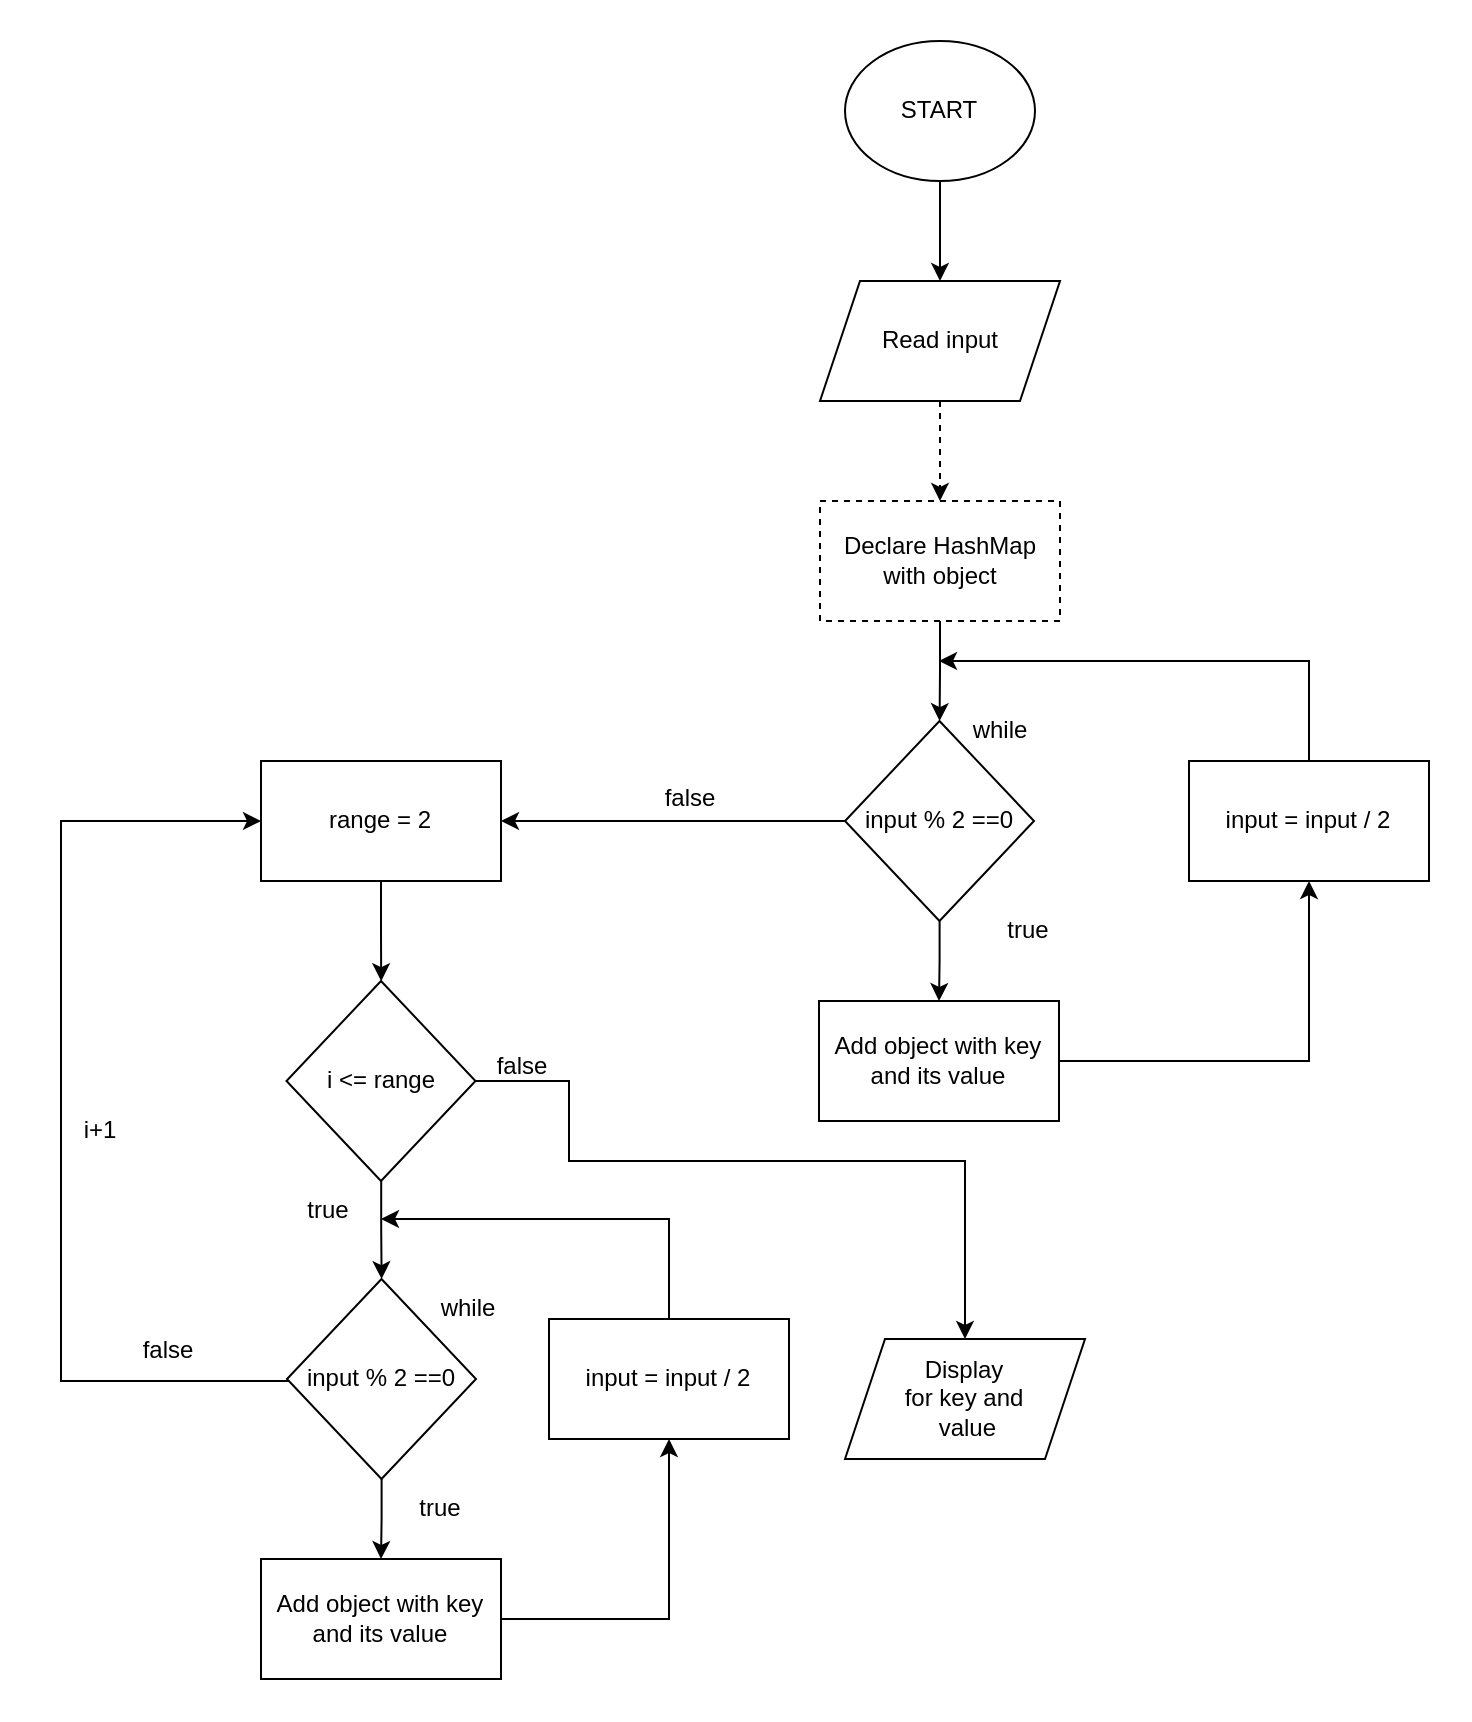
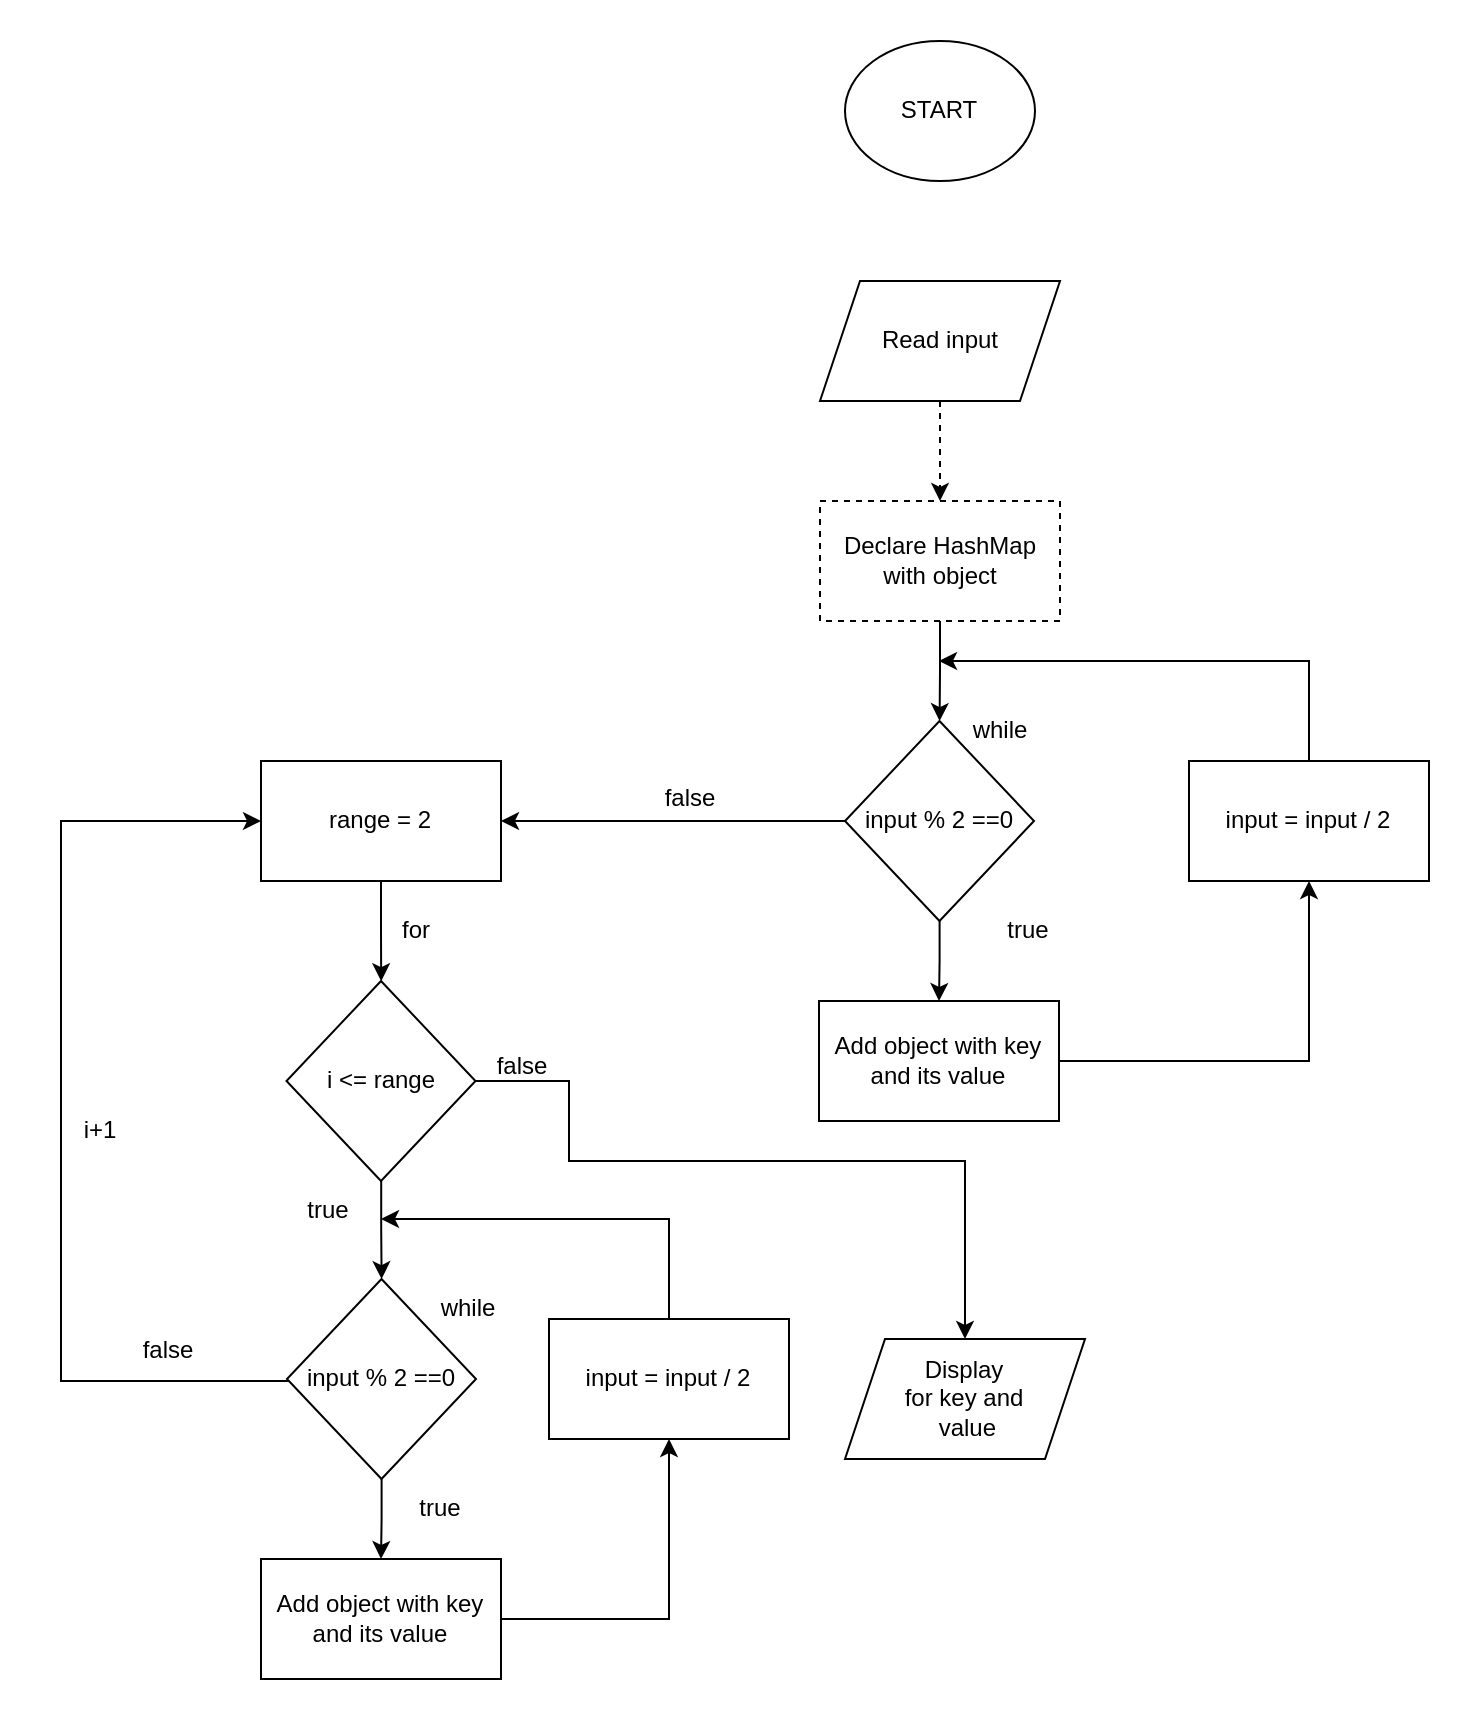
(940, 224) -> none
none -> (416, 931)
